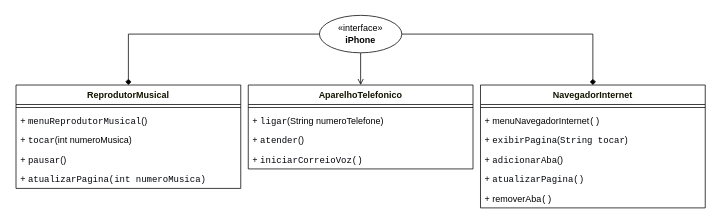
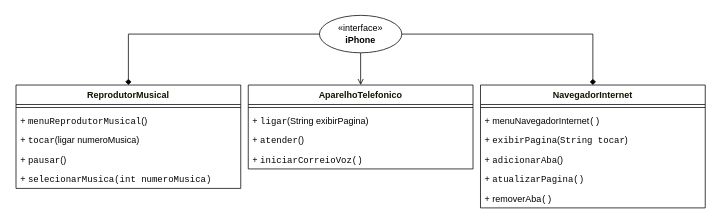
(322, 121) -> (315, 121)
(79, 141) -> (83, 141)
(101, 180) -> (104, 180)
